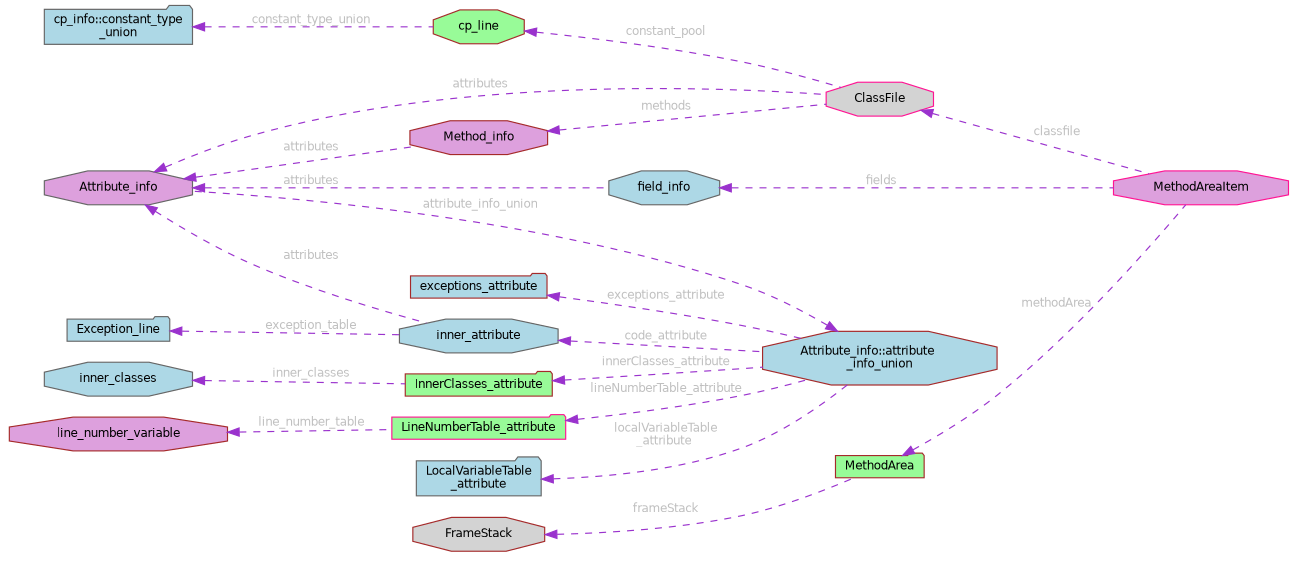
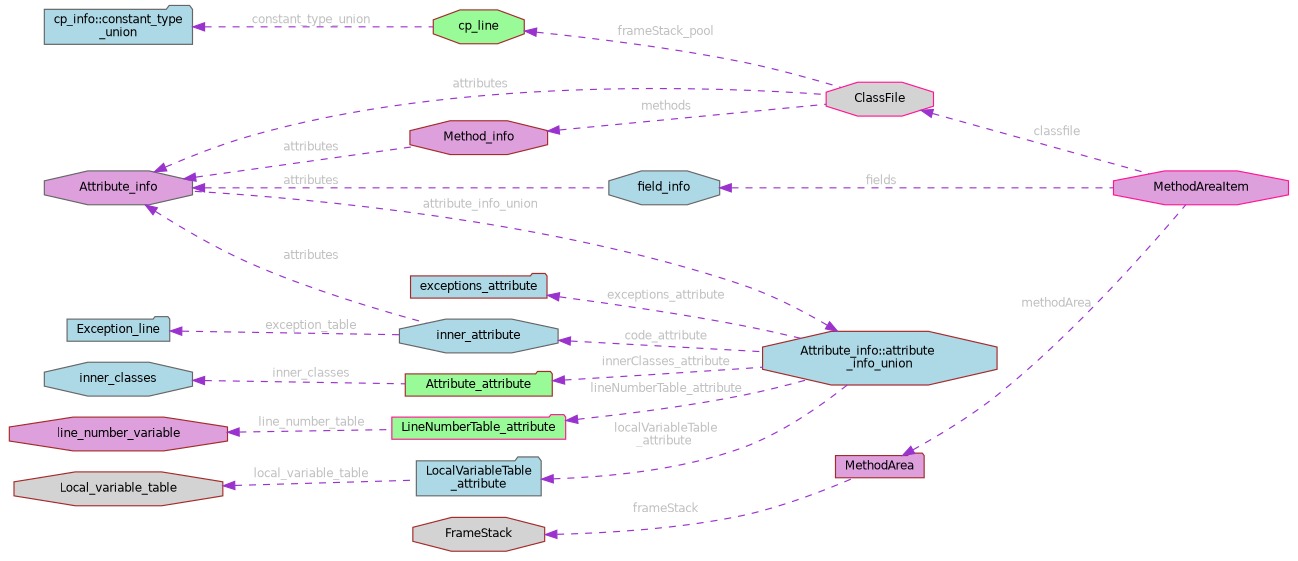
(664, 32) -> (664, 32)
(479, 385) -> (479, 385)
(880, 467) -> (880, 467)
none -> (118, 489)
